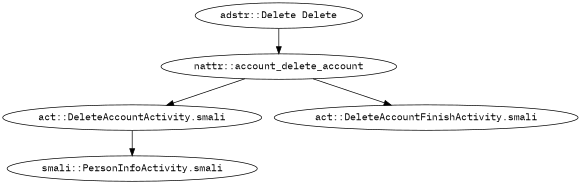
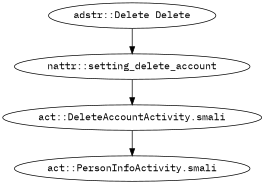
(279, 67) -> (132, 67)
(426, 118) -> none
(132, 169) -> (132, 169)
